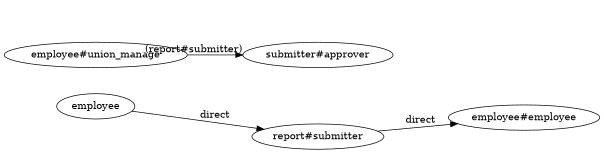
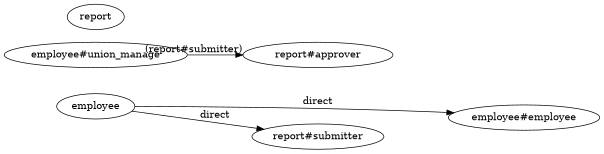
none -> (96, 17)
(318, 55) -> (318, 55)
(414, 128) -> (291, 108)
